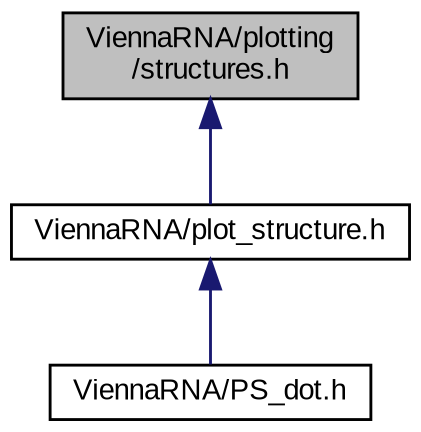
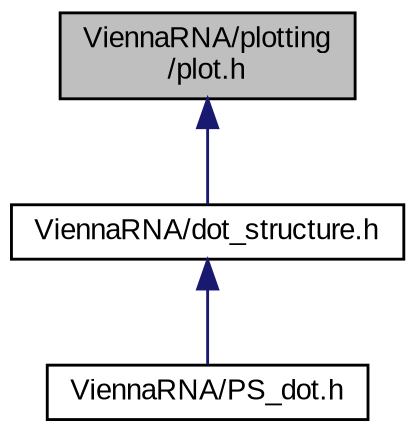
(210, 56) -> (208, 56)
(210, 232) -> (208, 232)
